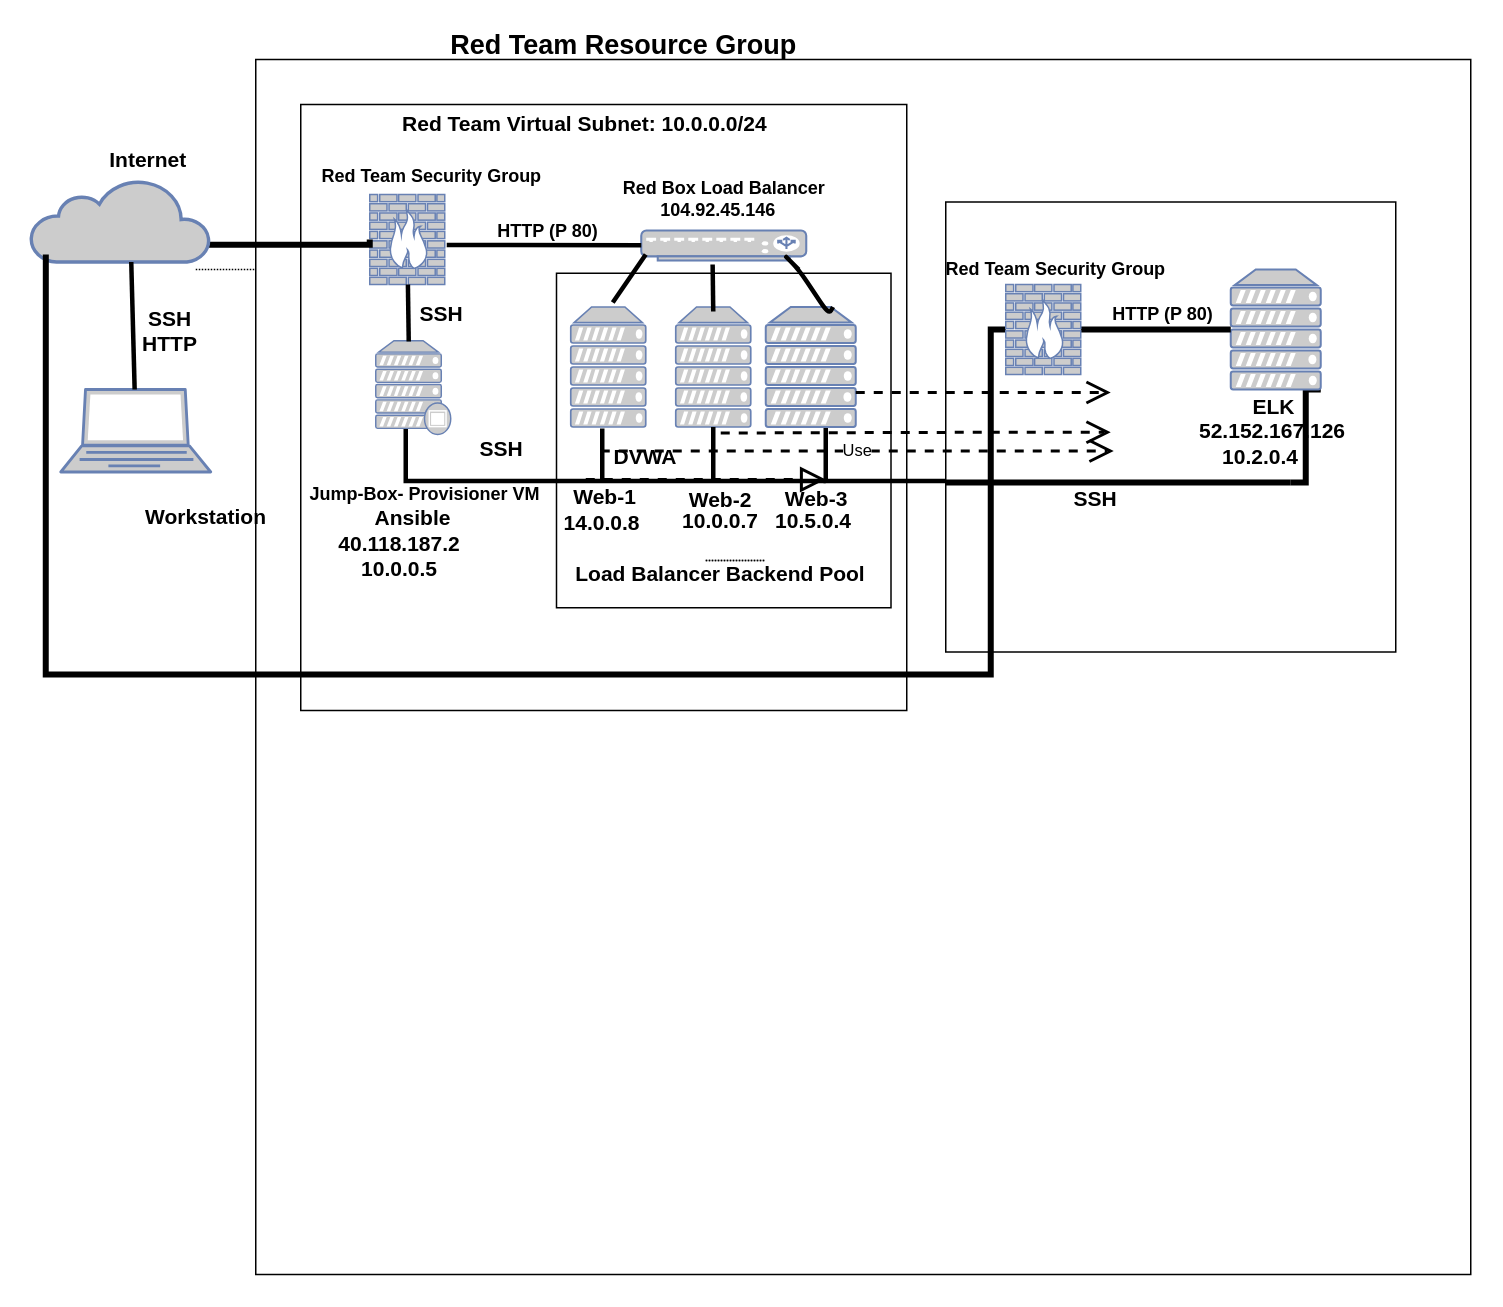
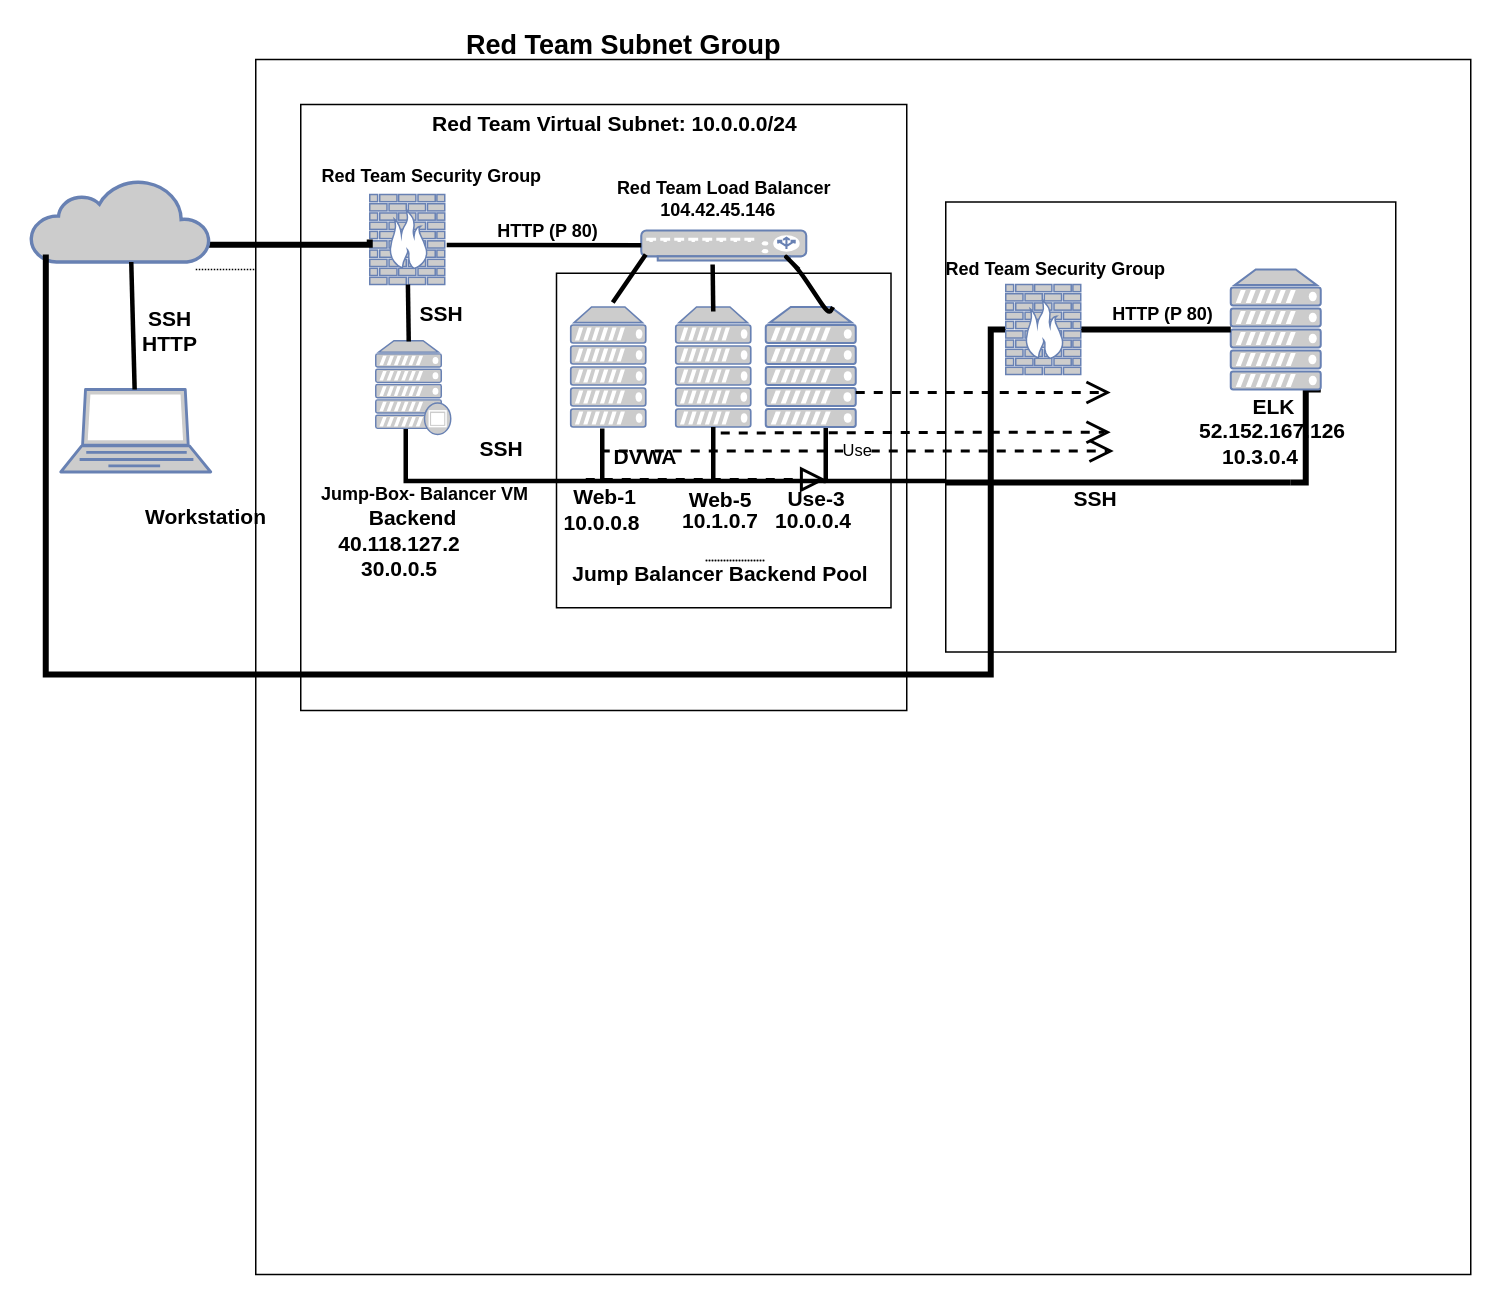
(624, 46) -> (624, 46)
(587, 124) -> (617, 124)
(148, 160) -> none
(725, 188) -> (725, 188)
(719, 211) -> (719, 211)
(1261, 457) -> (1261, 457)
(425, 494) -> (425, 494)
(817, 499) -> (817, 499)
(721, 500) -> (721, 500)
(413, 518) -> (413, 518)
(721, 521) -> (721, 521)
(814, 521) -> (814, 521)
(602, 523) -> (602, 523)
(400, 544) -> (400, 544)
(400, 569) -> (400, 569)
(721, 574) -> (721, 574)
